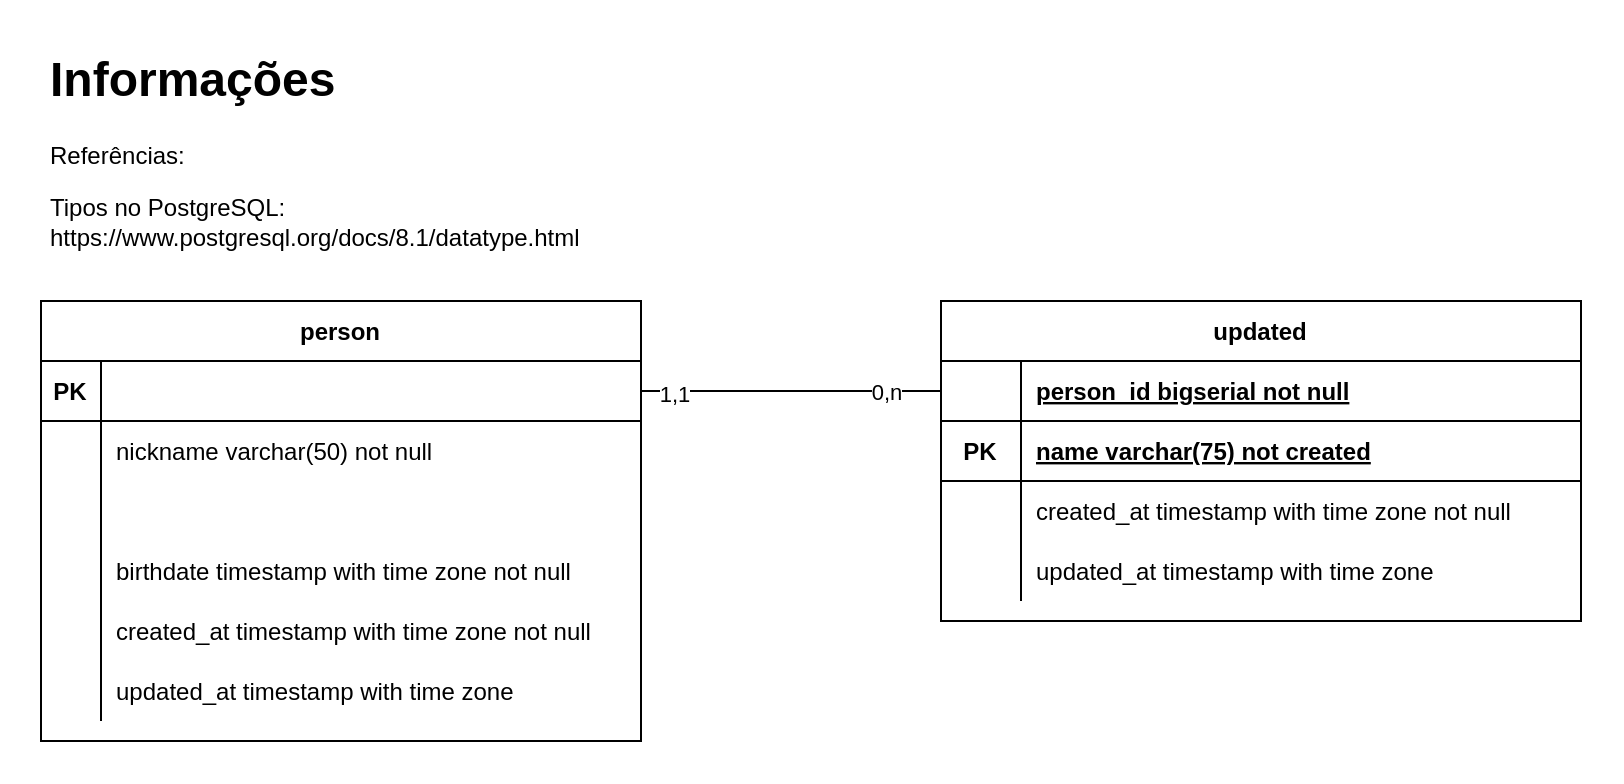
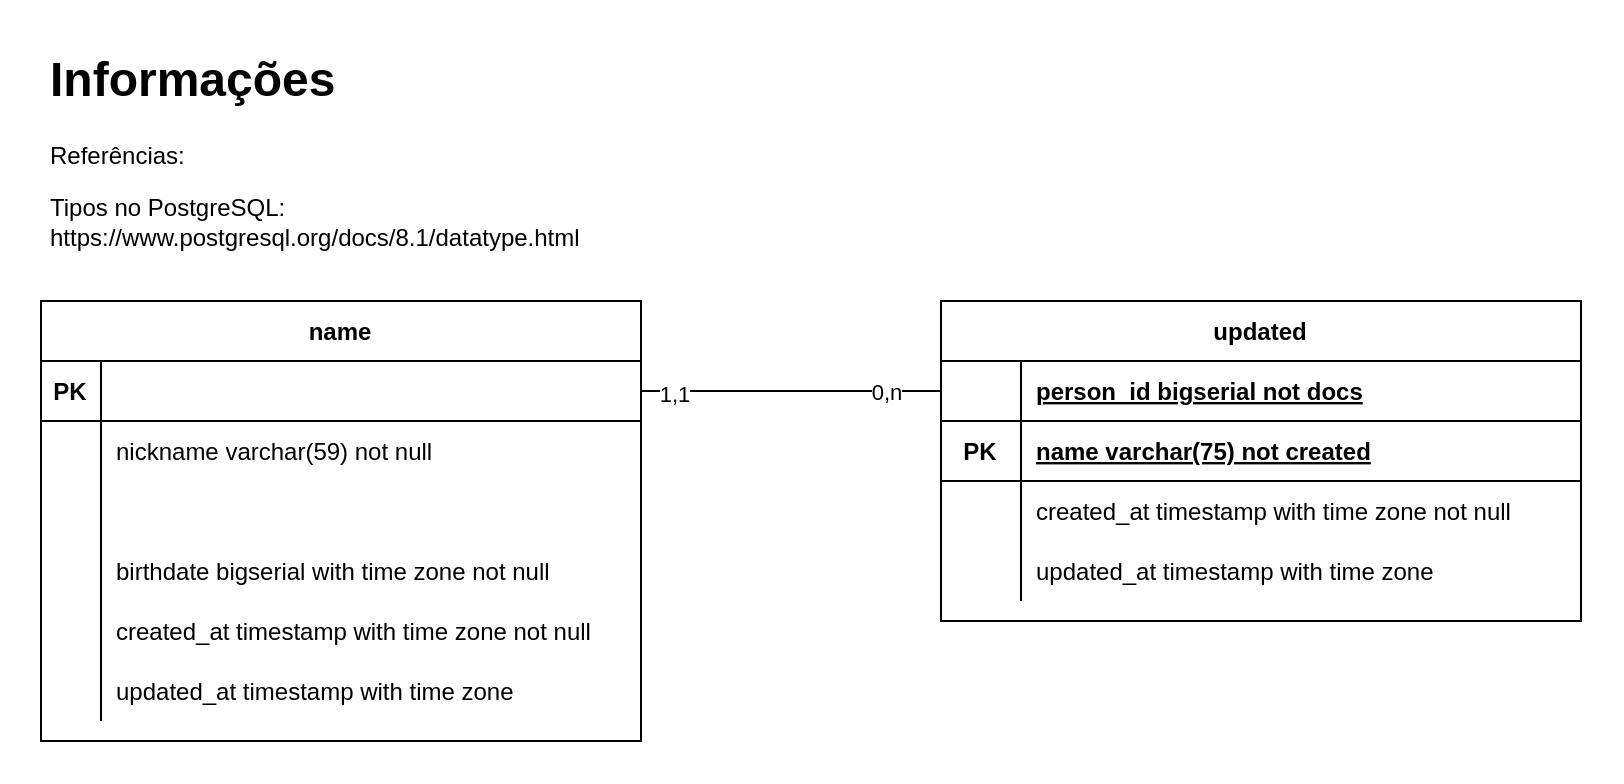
(340, 332) -> (340, 332)
(1196, 392) -> (1202, 392)
(295, 452) -> (295, 452)
(371, 572) -> (364, 572)
